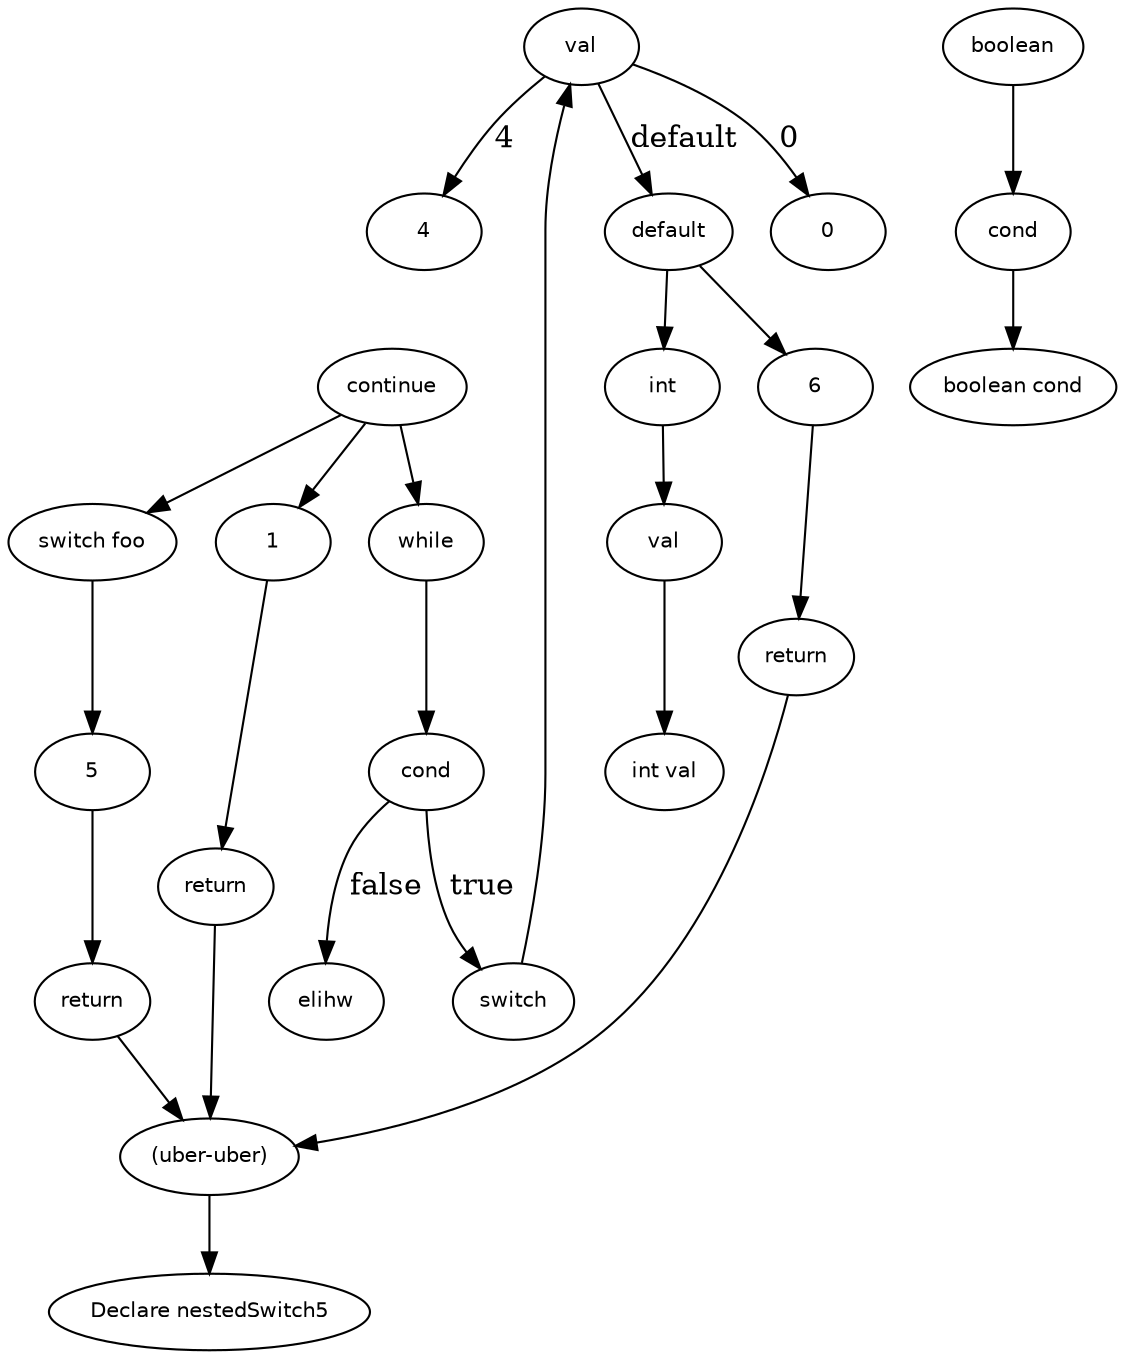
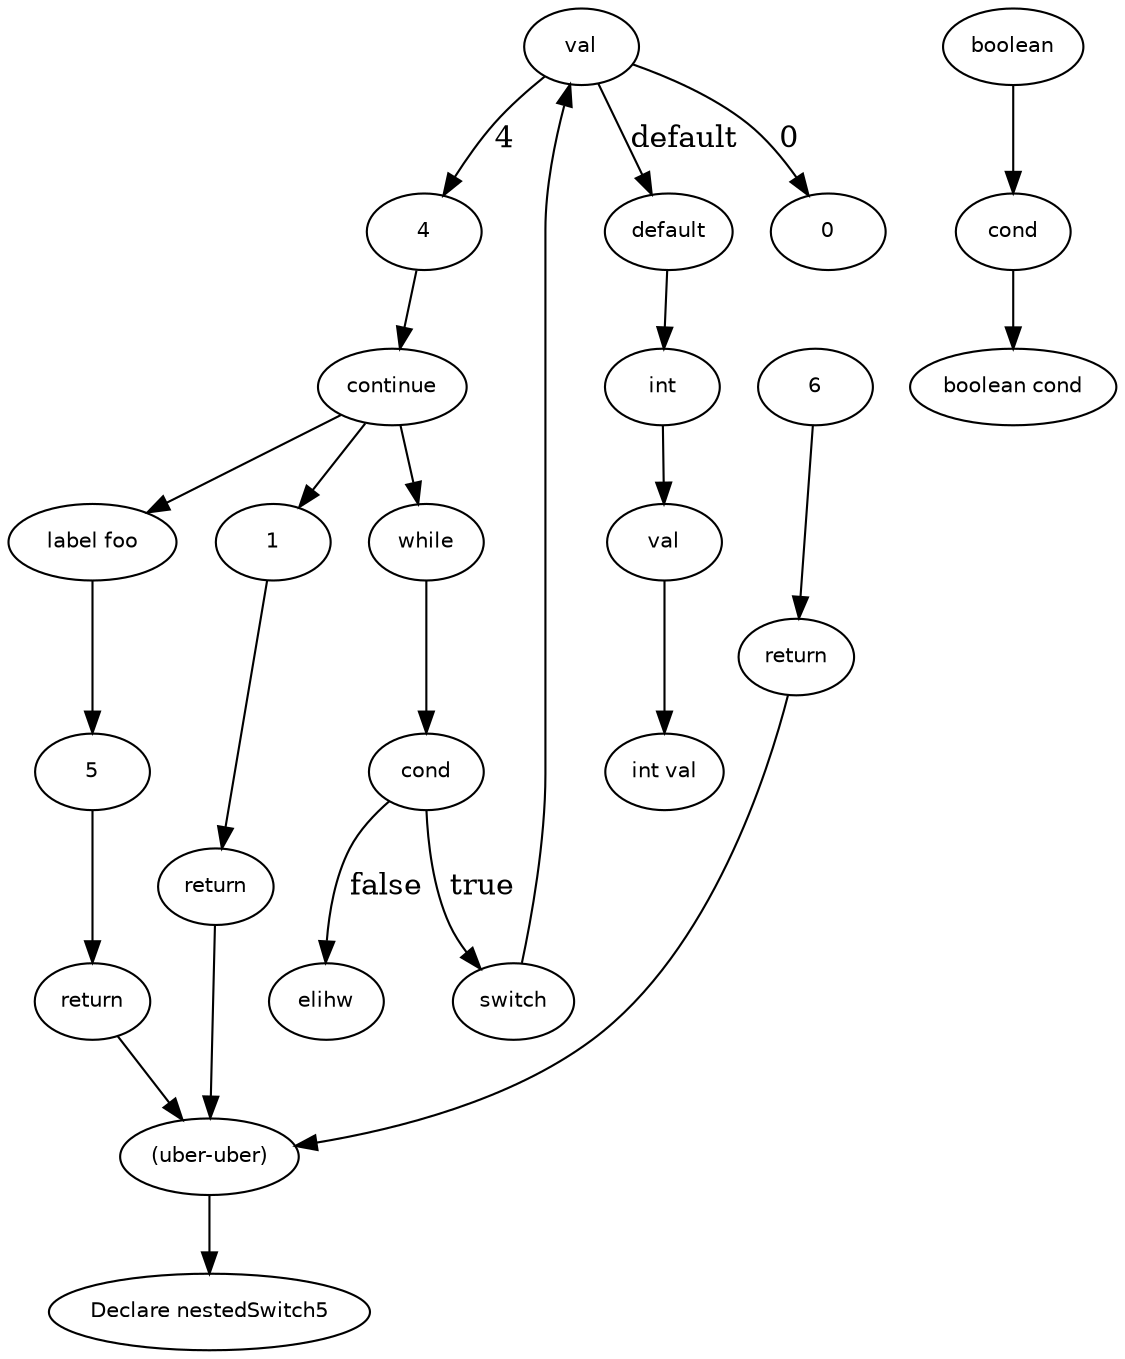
none -> (410, 299)
(735, 302) -> none
(92, 542) -> (92, 542)
